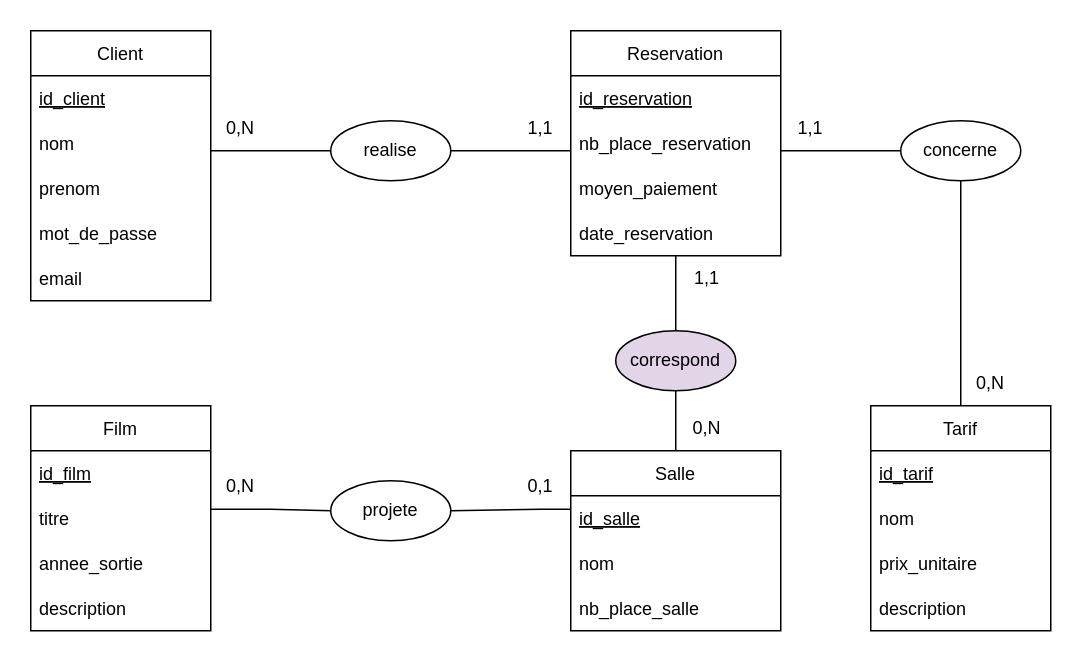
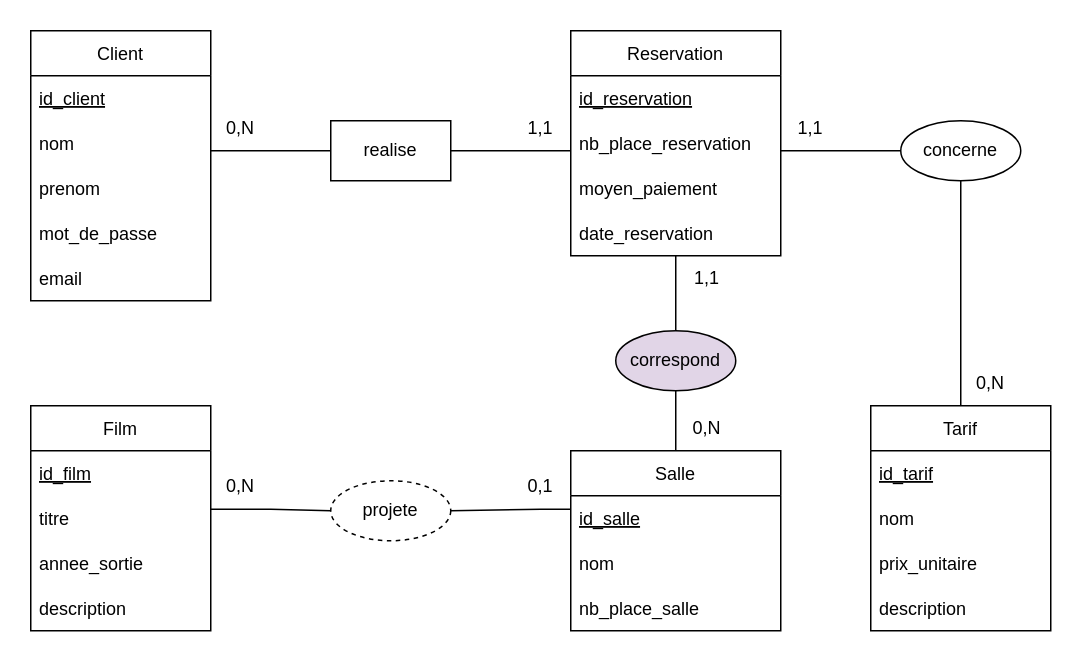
(391, 151) -> (391, 151)
(391, 511) -> (391, 511)
